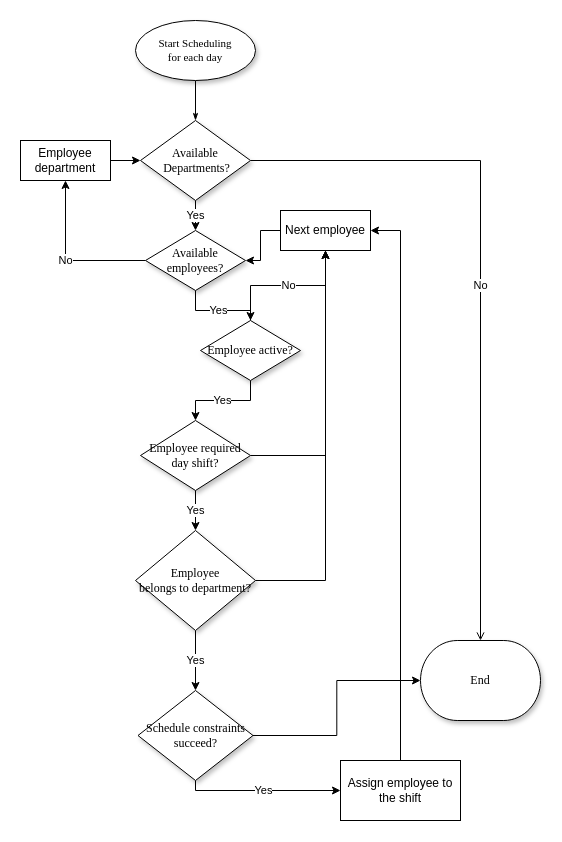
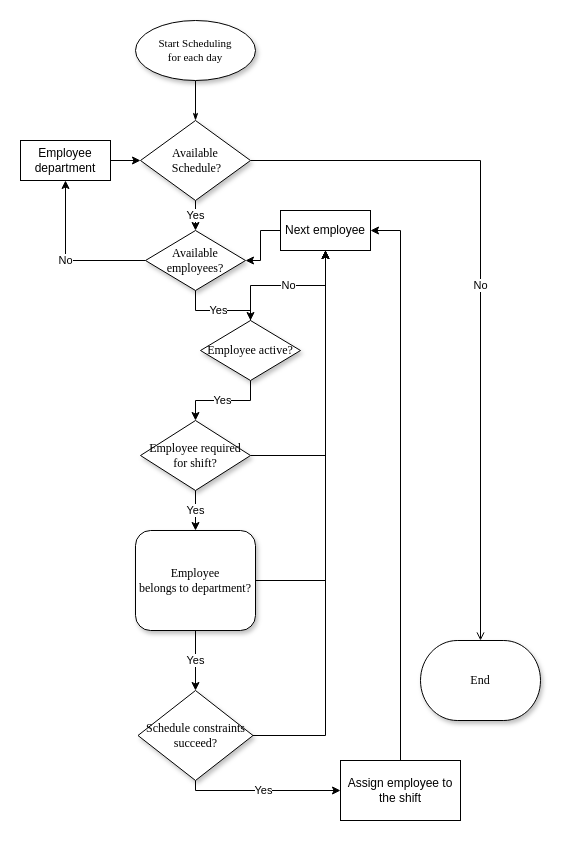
(196, 161) -> (196, 161)
(196, 456) -> (196, 456)
(196, 581) -> (196, 581)
(341, 681) -> (326, 659)
